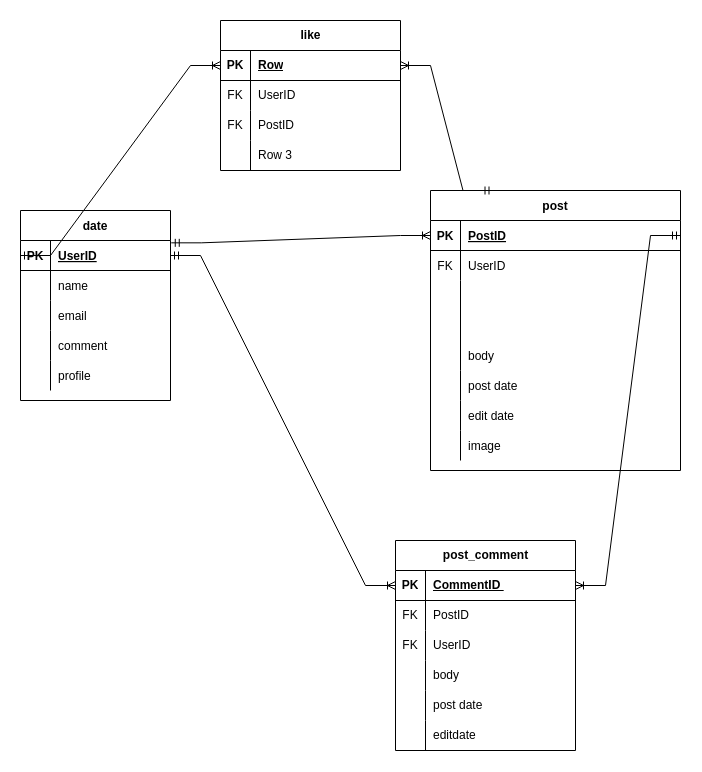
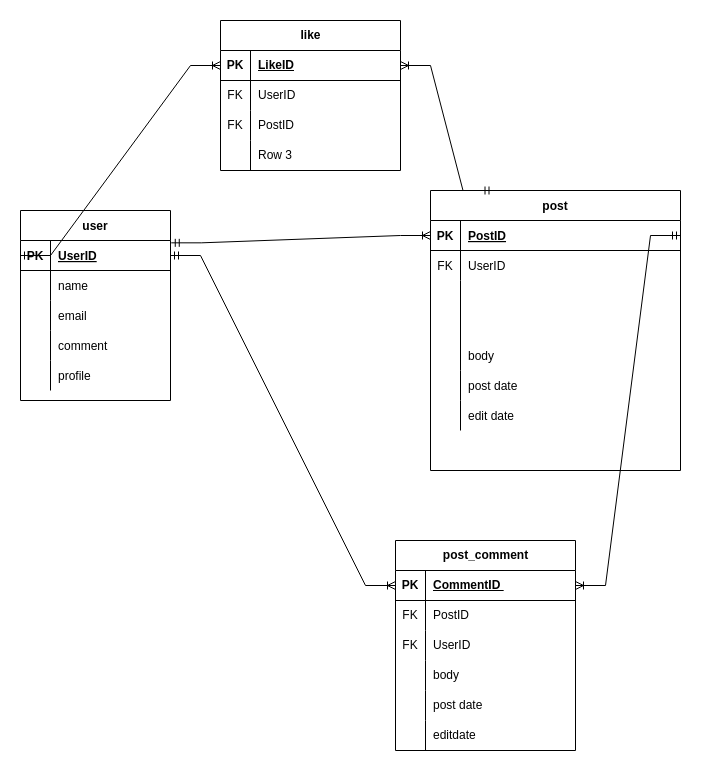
(269, 66) -> (277, 66)
(95, 226) -> (95, 226)
(571, 446) -> none
